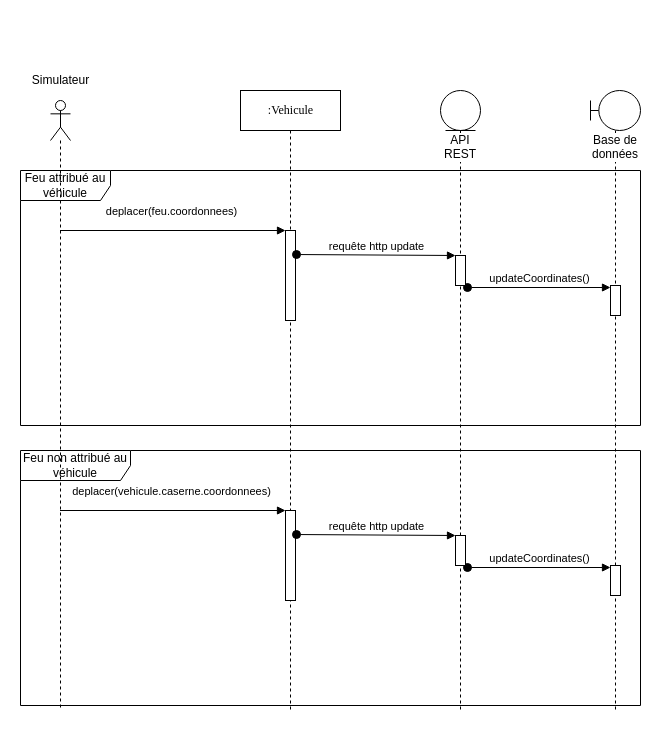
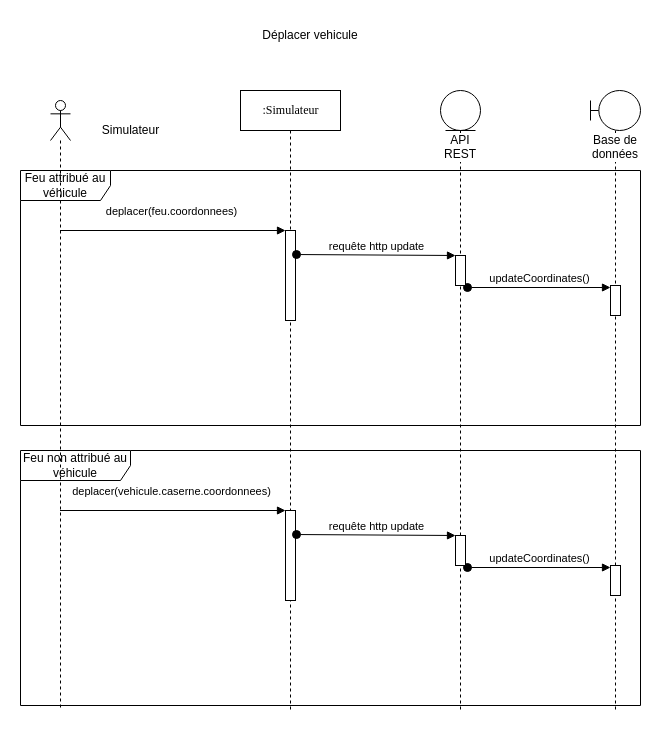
none -> (311, 36)
(61, 81) -> (131, 131)
(291, 111) -> (291, 111)
